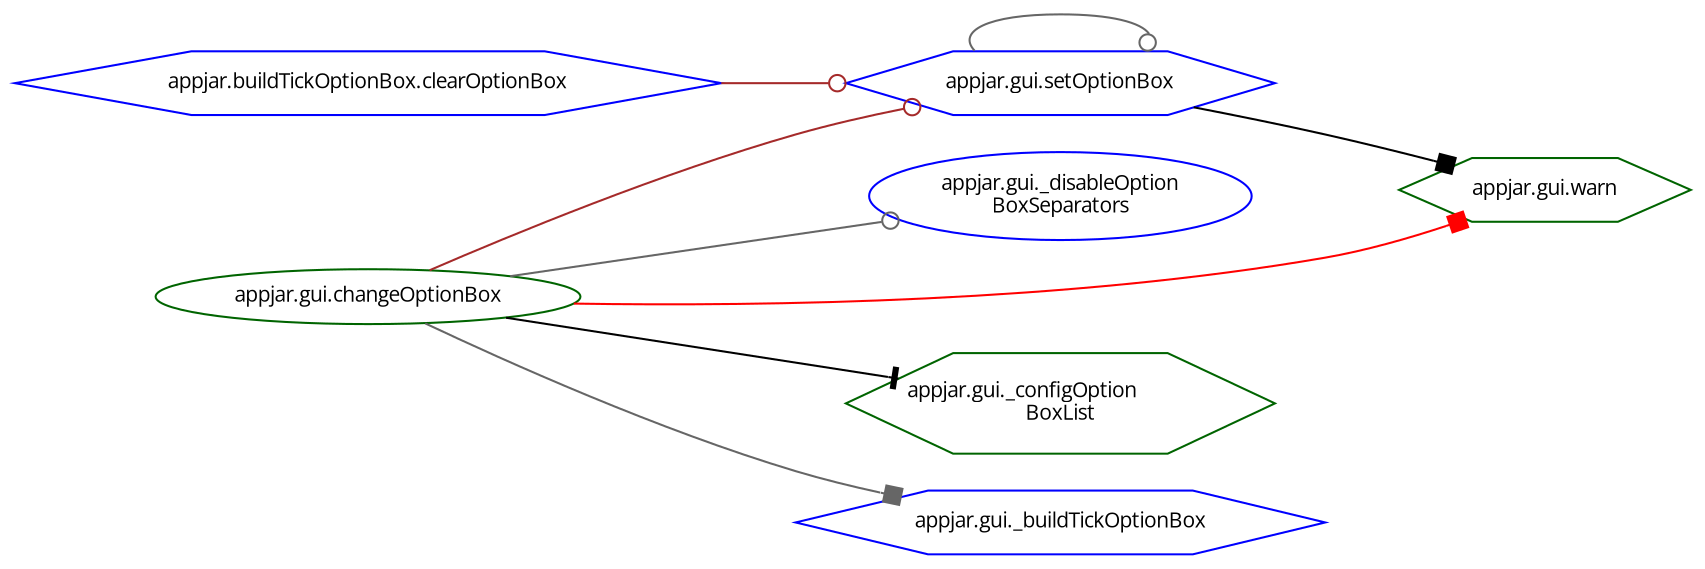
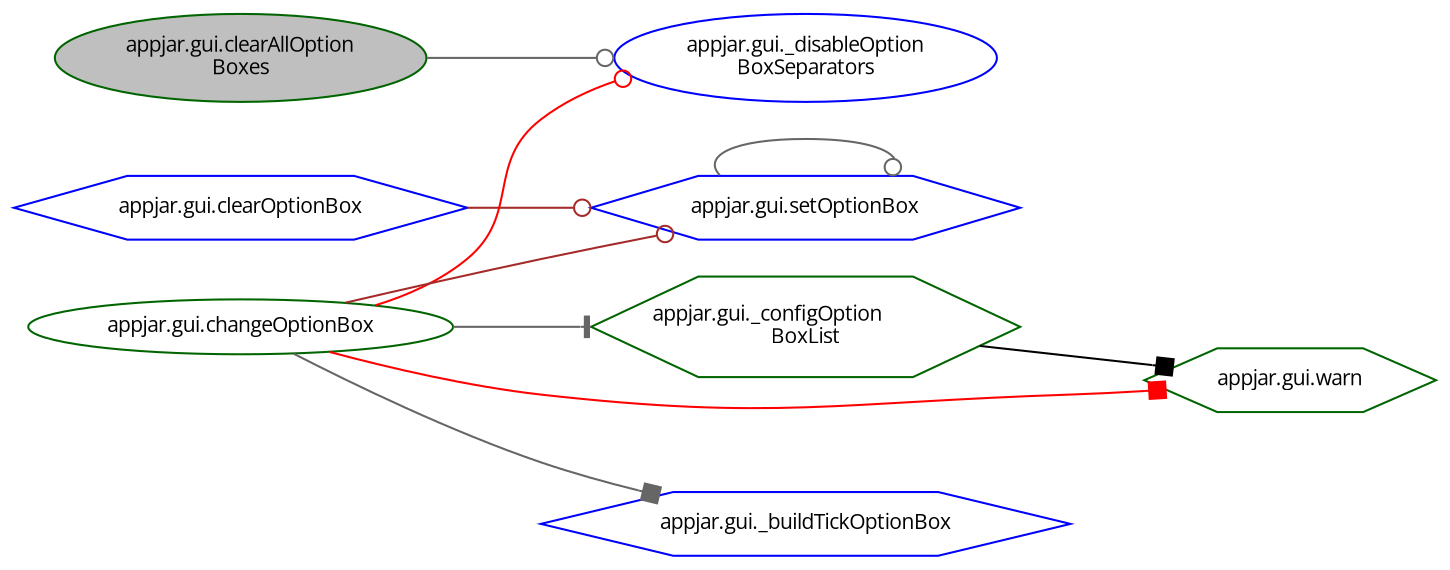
none -> (241, 58)
(368, 83) -> (241, 208)
(1314, 132) -> (1066, 356)
(696, 249) -> (503, 190)
(697, 347) -> (517, 327)
